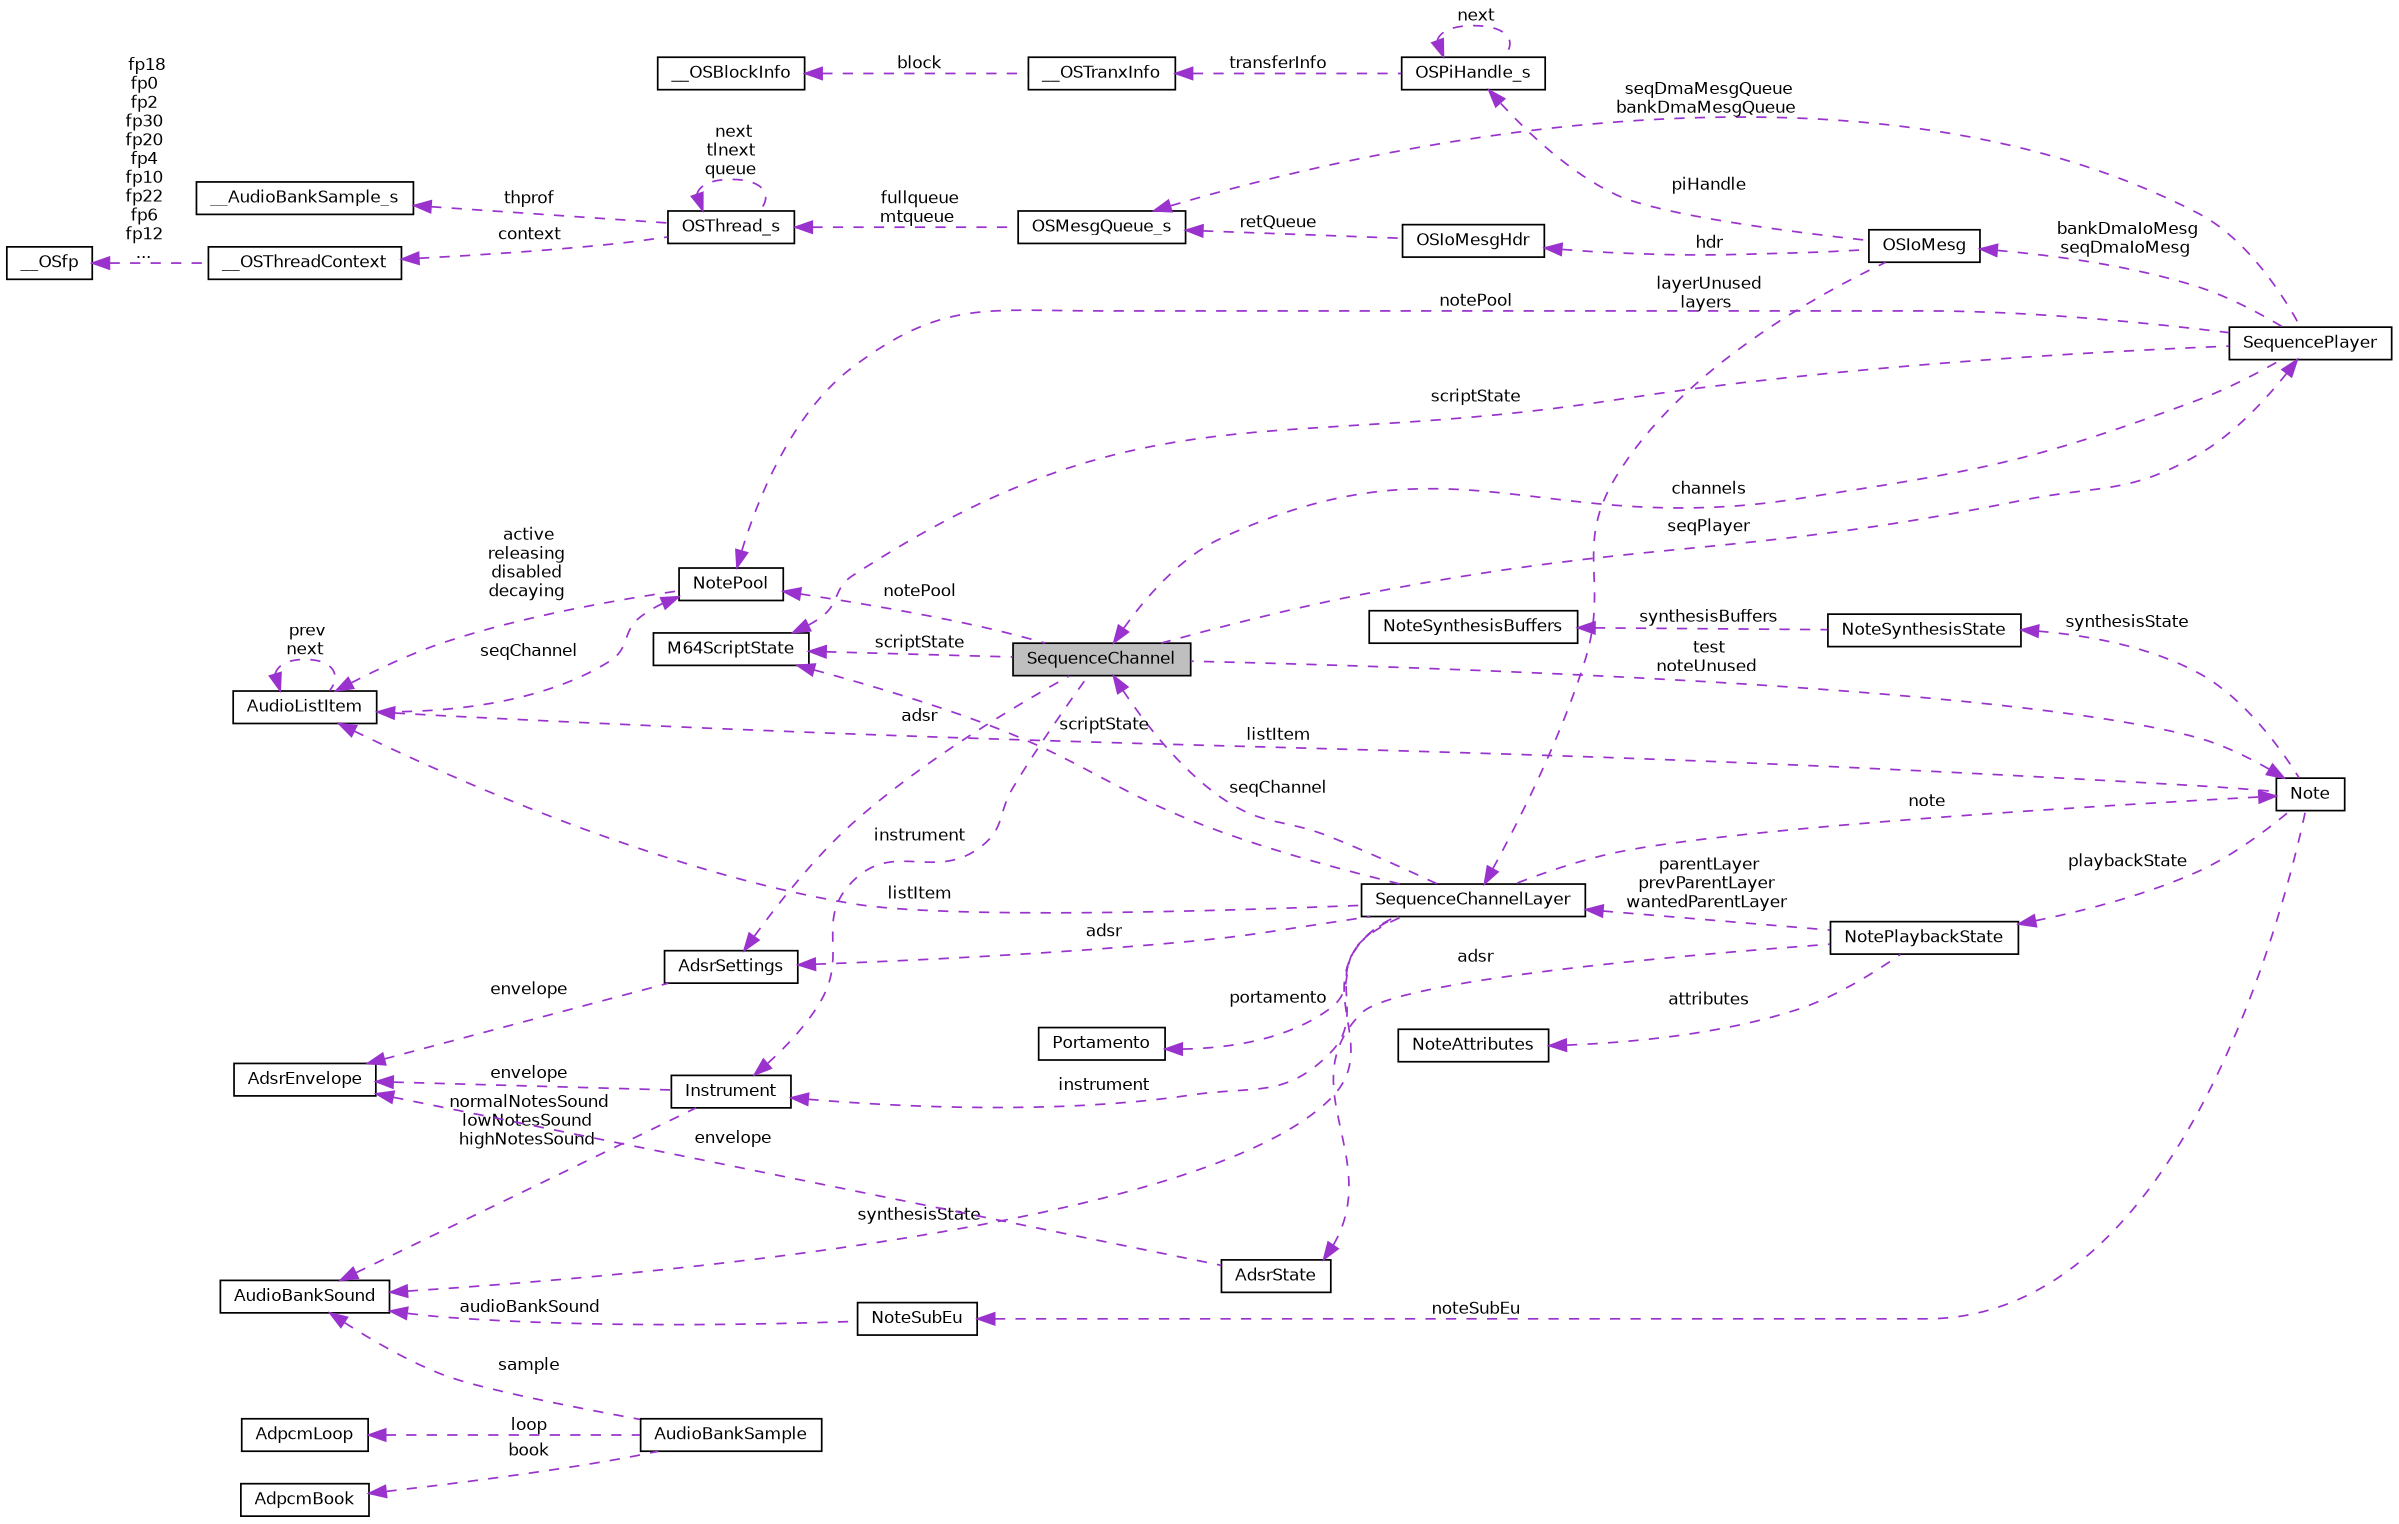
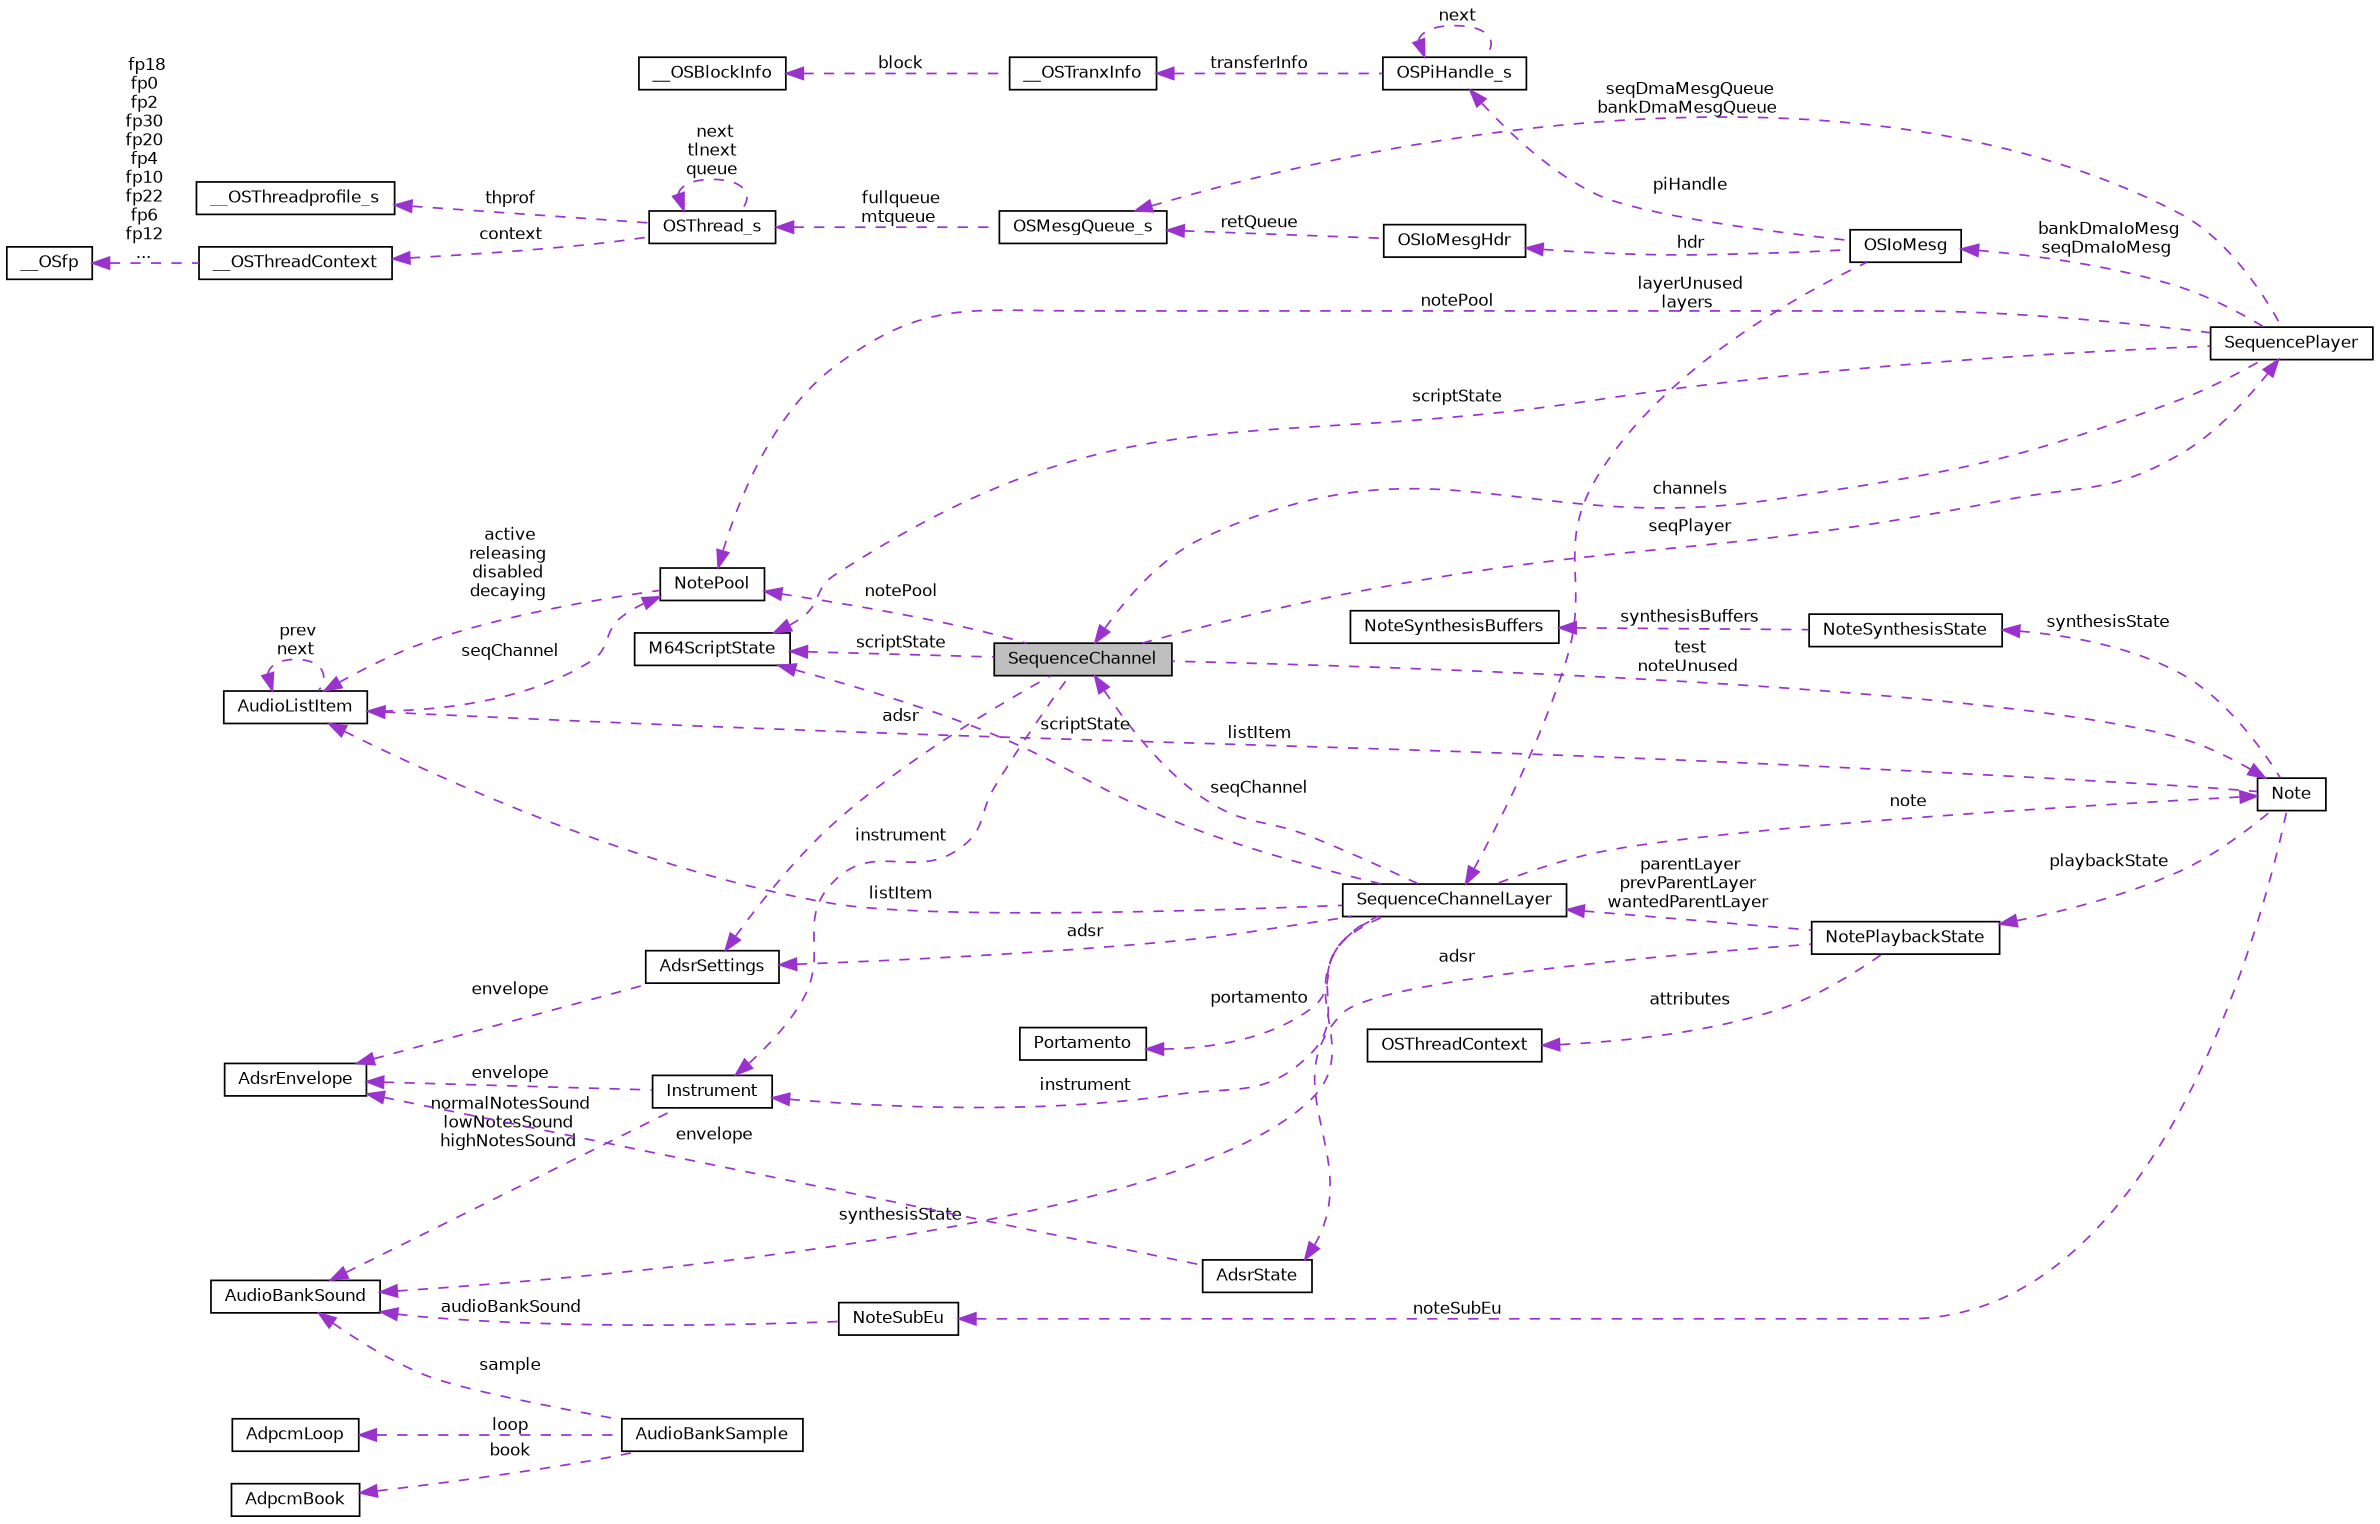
(305, 198) -> (296, 198)
(1473, 1046) -> (1455, 1046)
